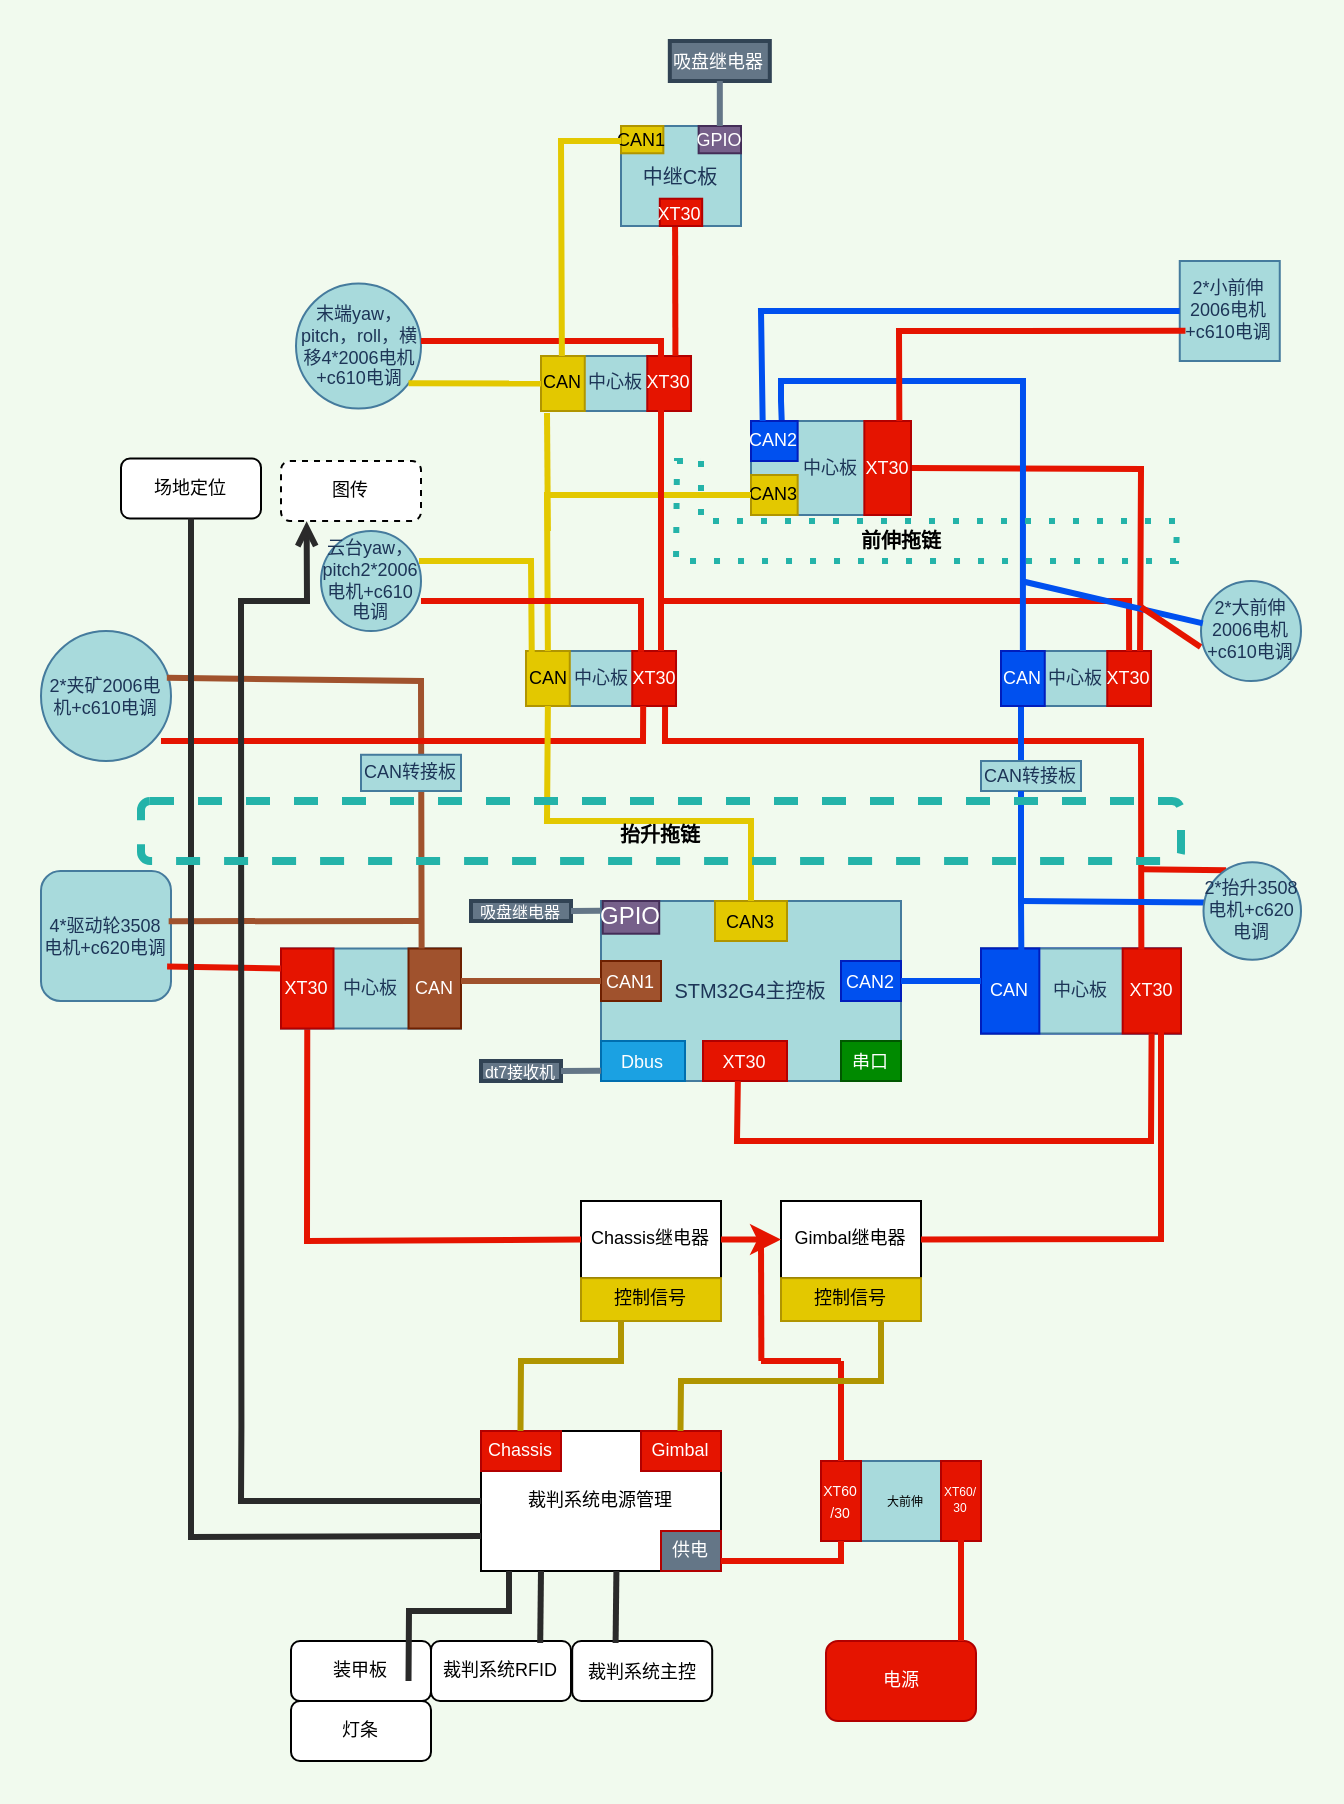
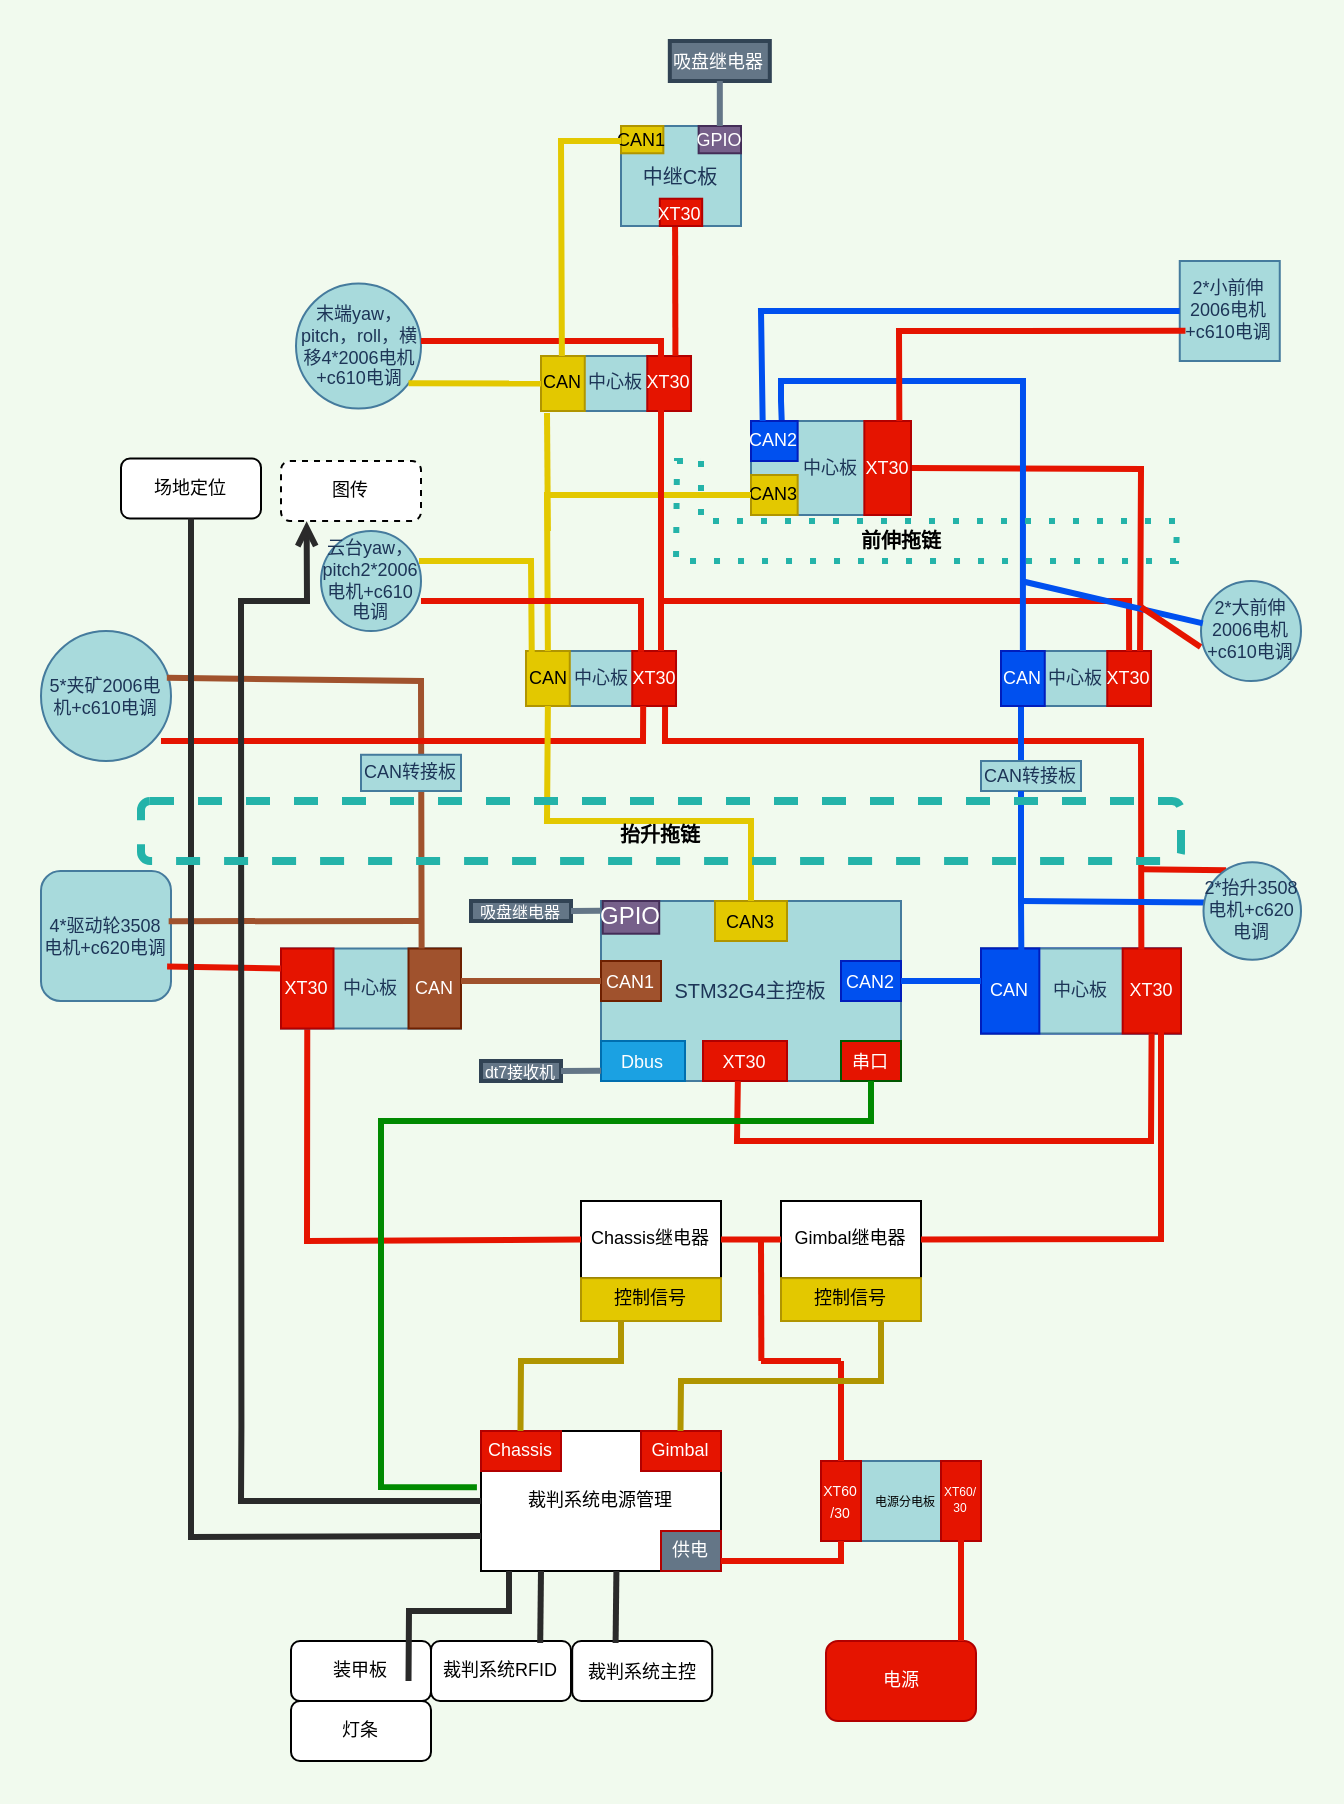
(106, 697) -> (106, 697)
(871, 1061) -> (871, 1061)
none -> (415, 1121)
(756, 1240) -> (777, 1240)
(906, 1501) -> (906, 1501)
